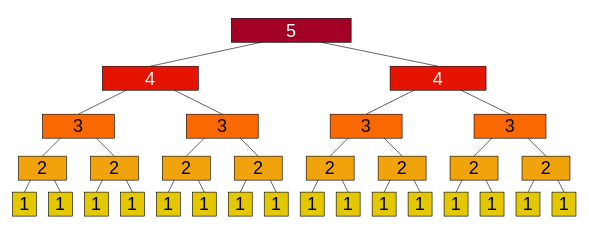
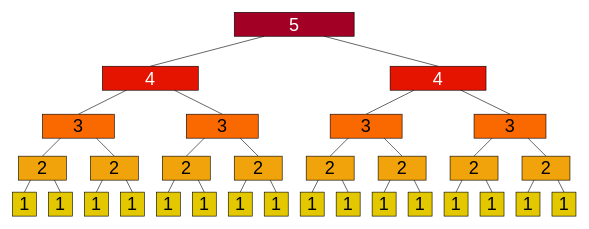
(291, 30) -> (294, 24)
